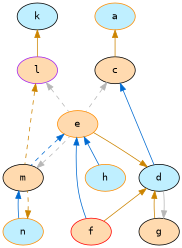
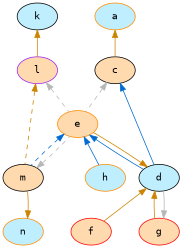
(77, 182) -> (119, 155)
(28, 201) -> (28, 201)
(18, 208) -> none
(159, 232) -> (159, 232)
